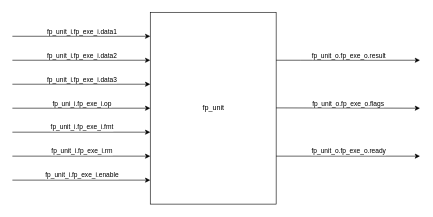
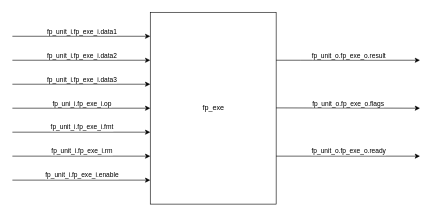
(214, 108) -> (214, 108)
